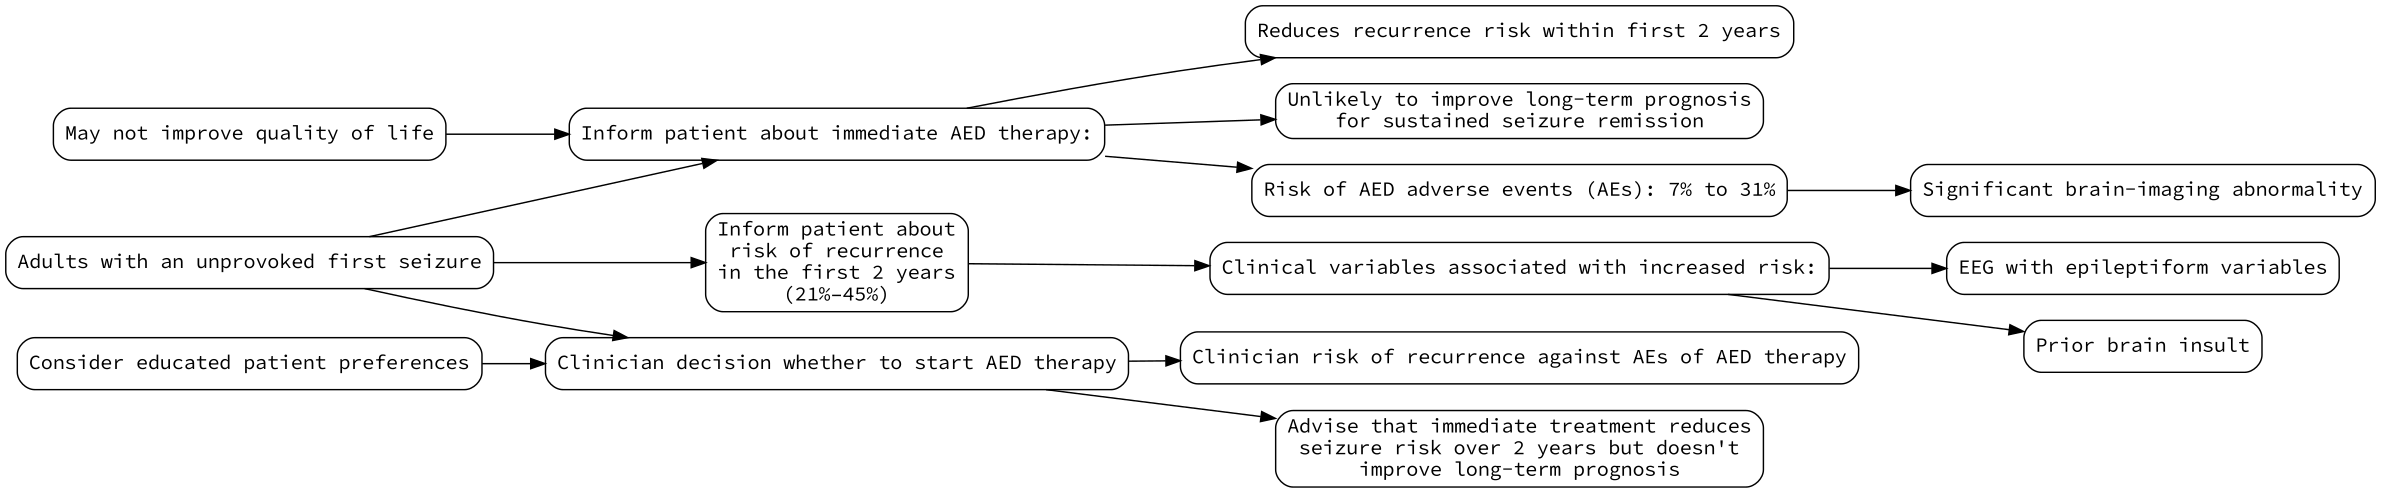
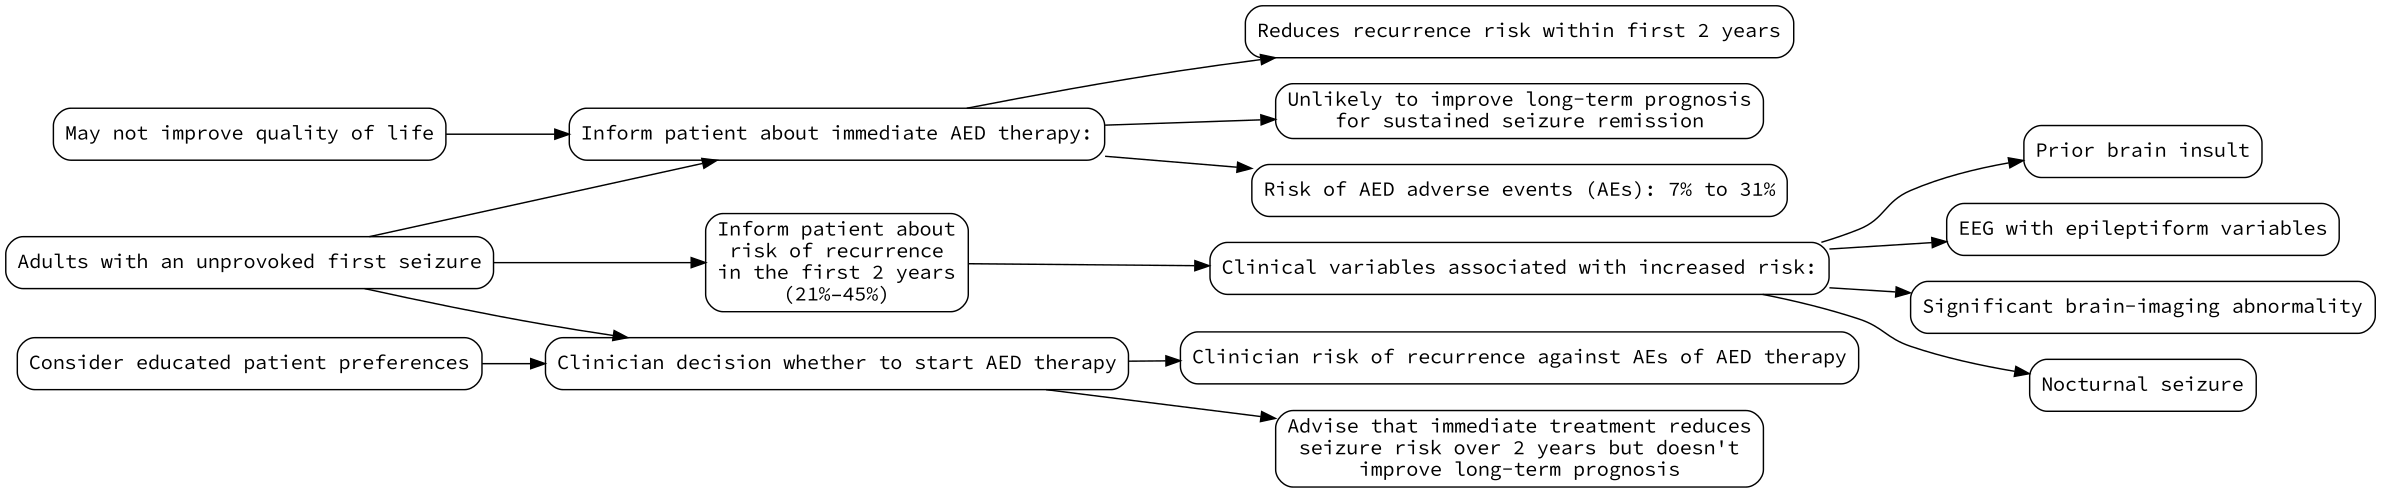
(1841, 190) -> (1862, 290)
none -> (2143, 385)
